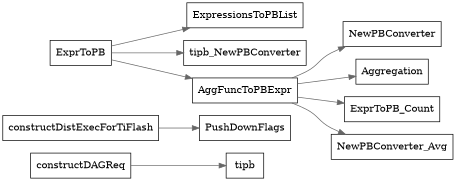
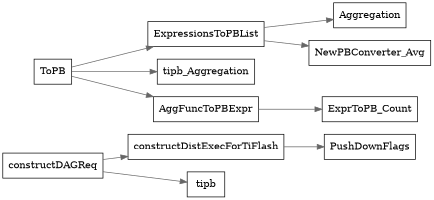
(392, 34) -> none
(81, 53) -> (53, 72)
(245, 53) -> (206, 72)
(323, 80) -> (295, 24)
(316, 116) -> (283, 43)
none -> (112, 158)
